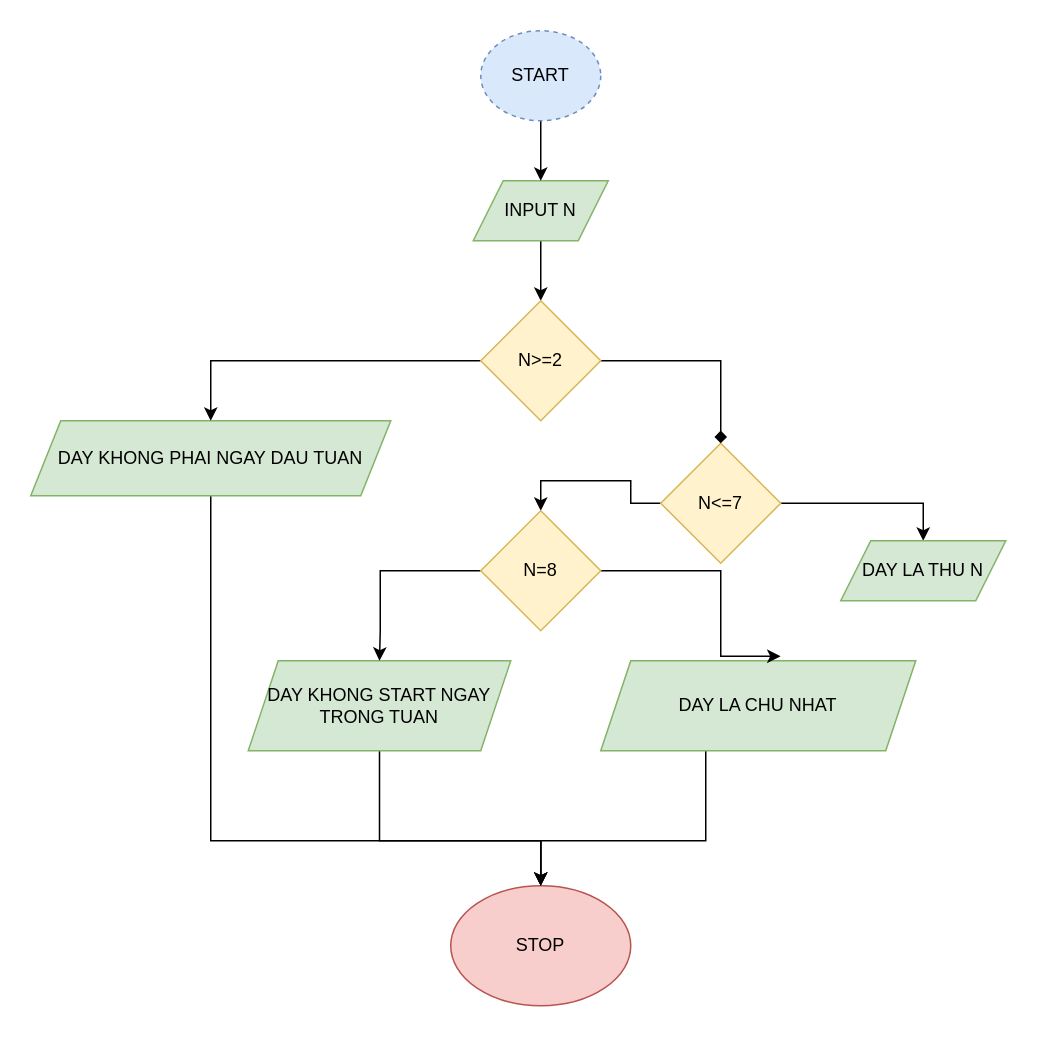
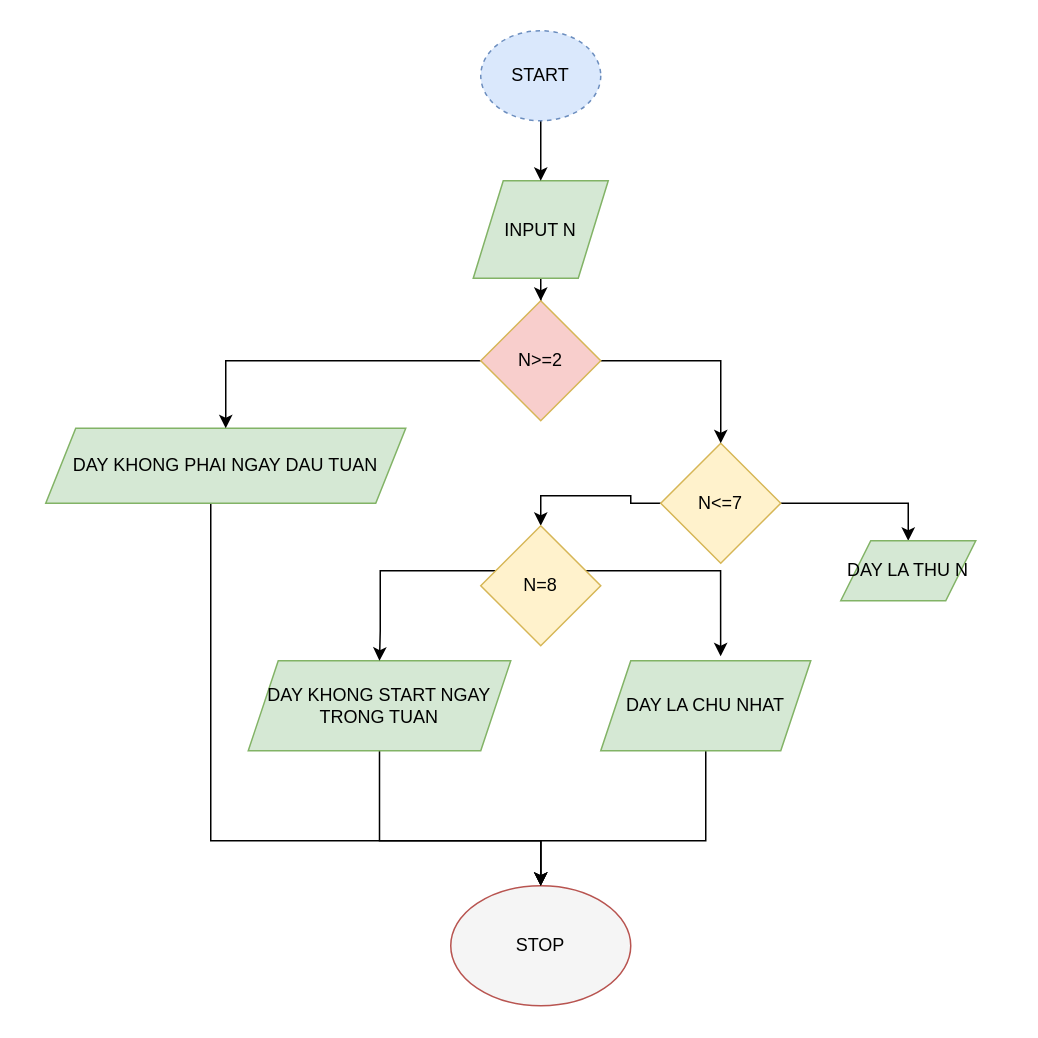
(541, 211) -> (541, 230)
(541, 361) -> (541, 361)
(721, 431) -> (721, 432)
(211, 458) -> (226, 466)
(541, 571) -> (541, 586)
(923, 571) -> (908, 571)
(758, 706) -> (706, 706)
(541, 946) -> (541, 946)
